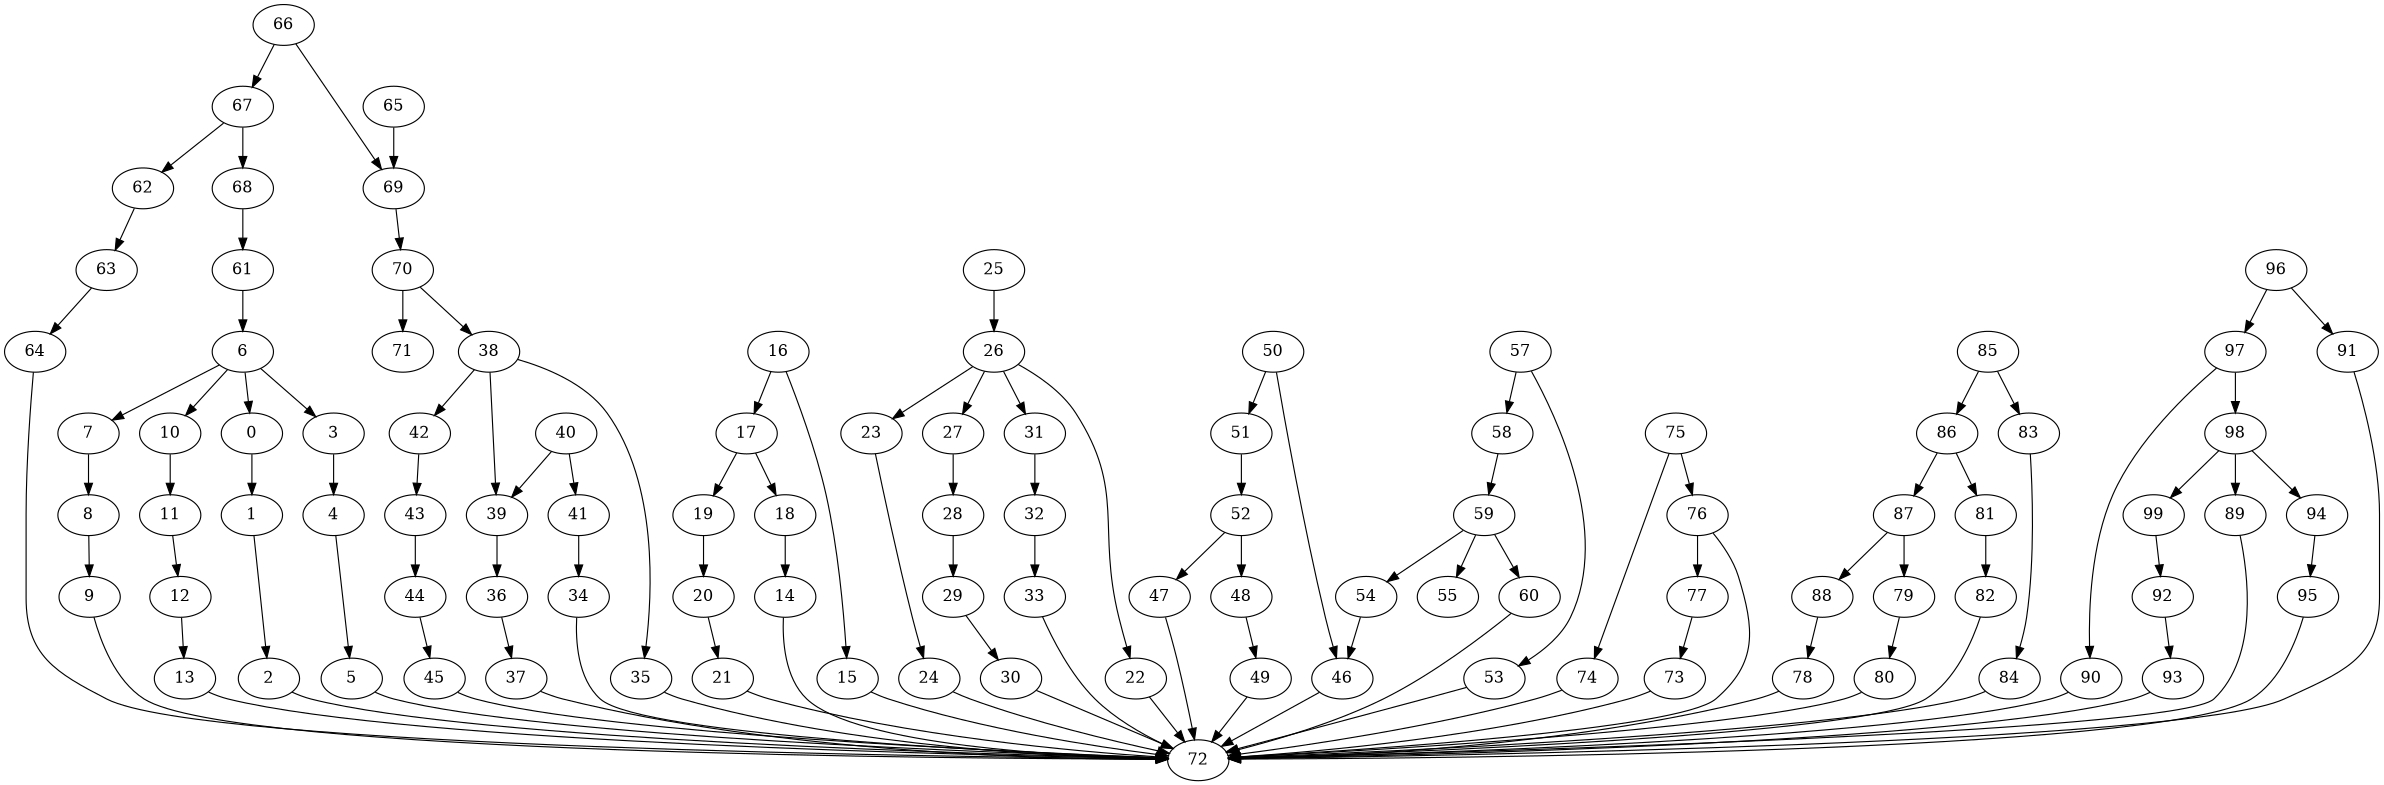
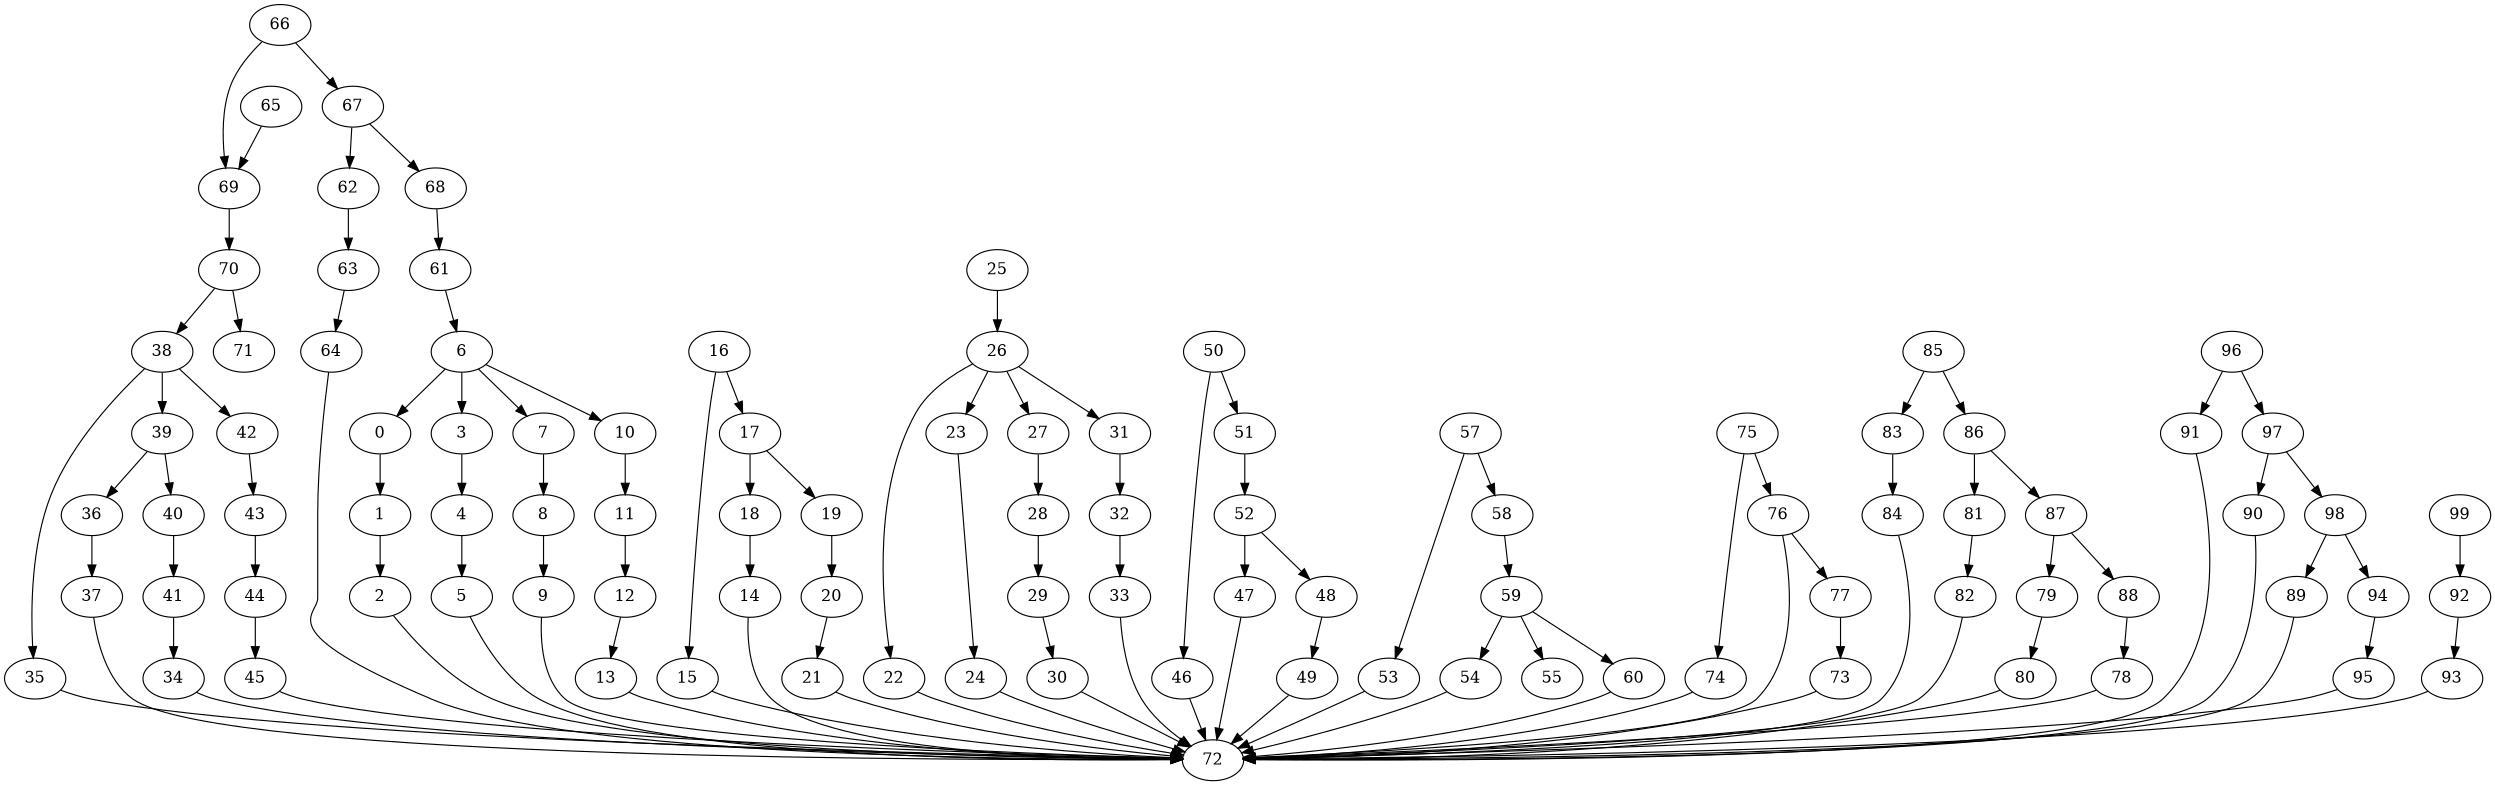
(535, 470) -> (167, 468)
(2199, 470) -> none
(1356, 632) -> (1351, 725)
